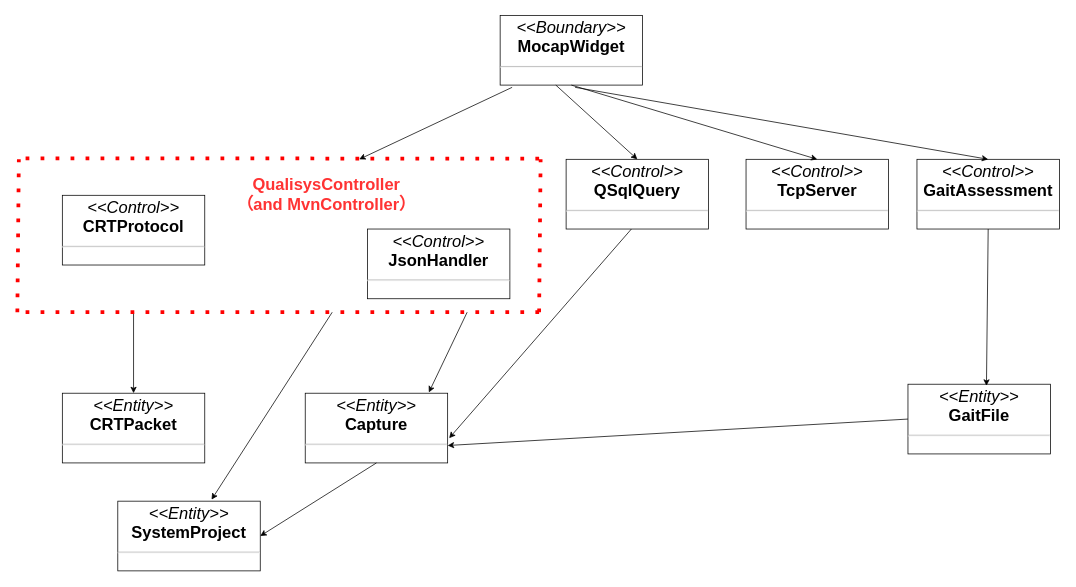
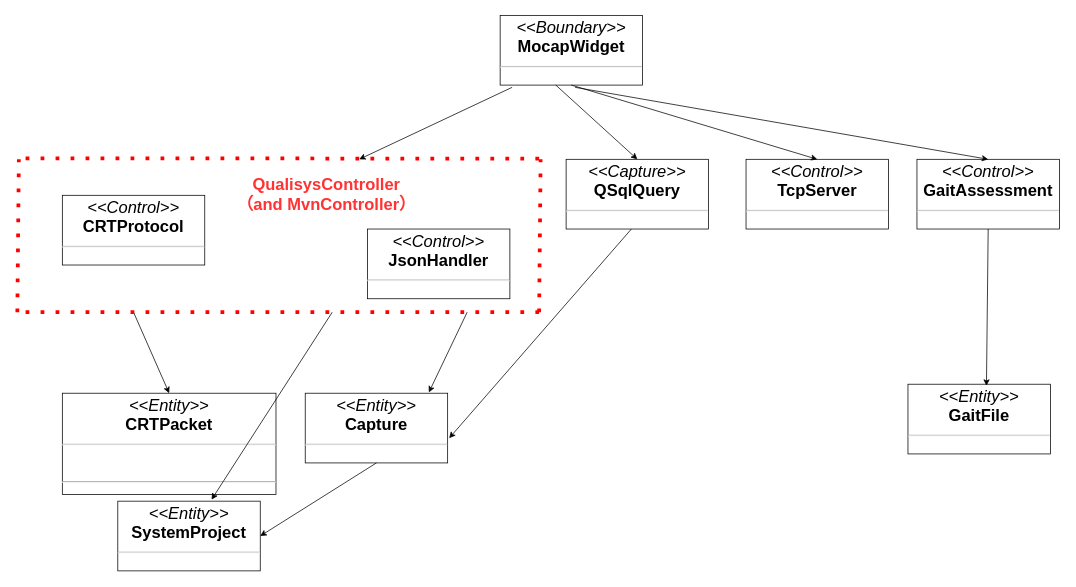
(615, 179) -> (617, 179)
(133, 428) -> (169, 444)
(680, 432) -> none
